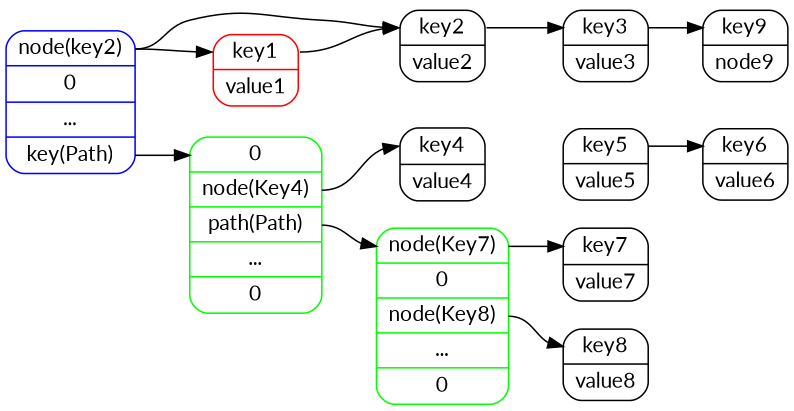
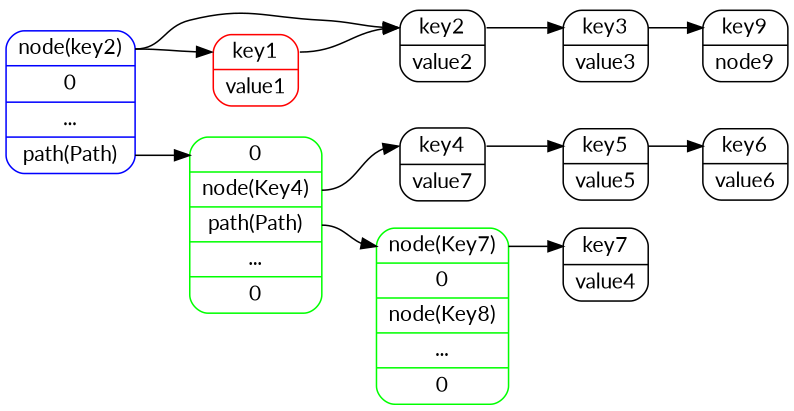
none -> (517, 146)
(71, 155) -> (71, 155)
(443, 182) -> (443, 182)
(606, 282) -> (606, 282)
(606, 365) -> none
